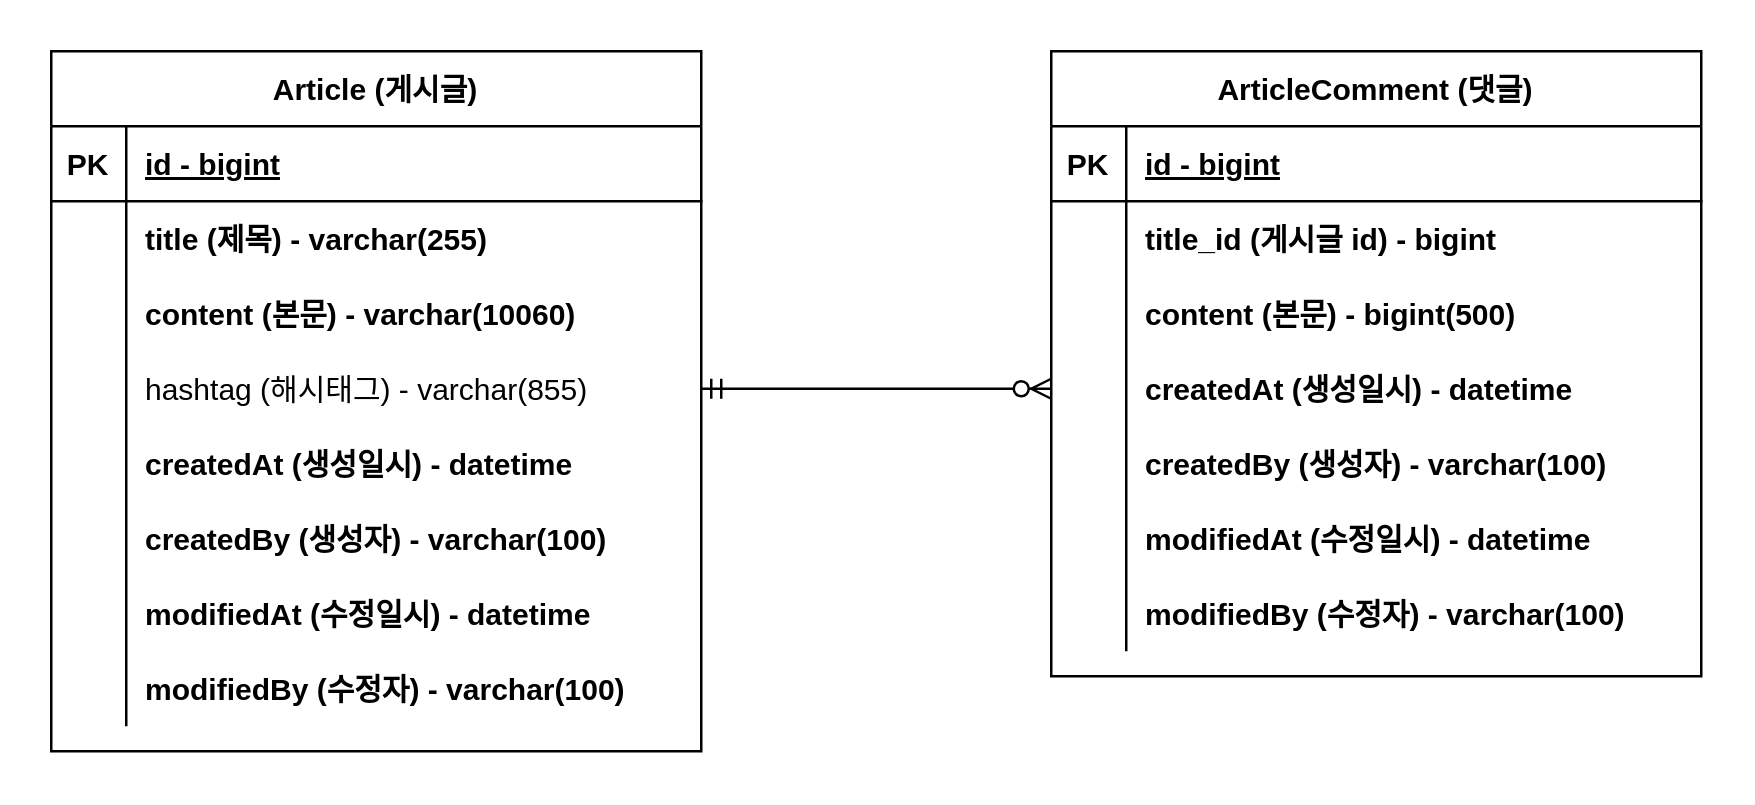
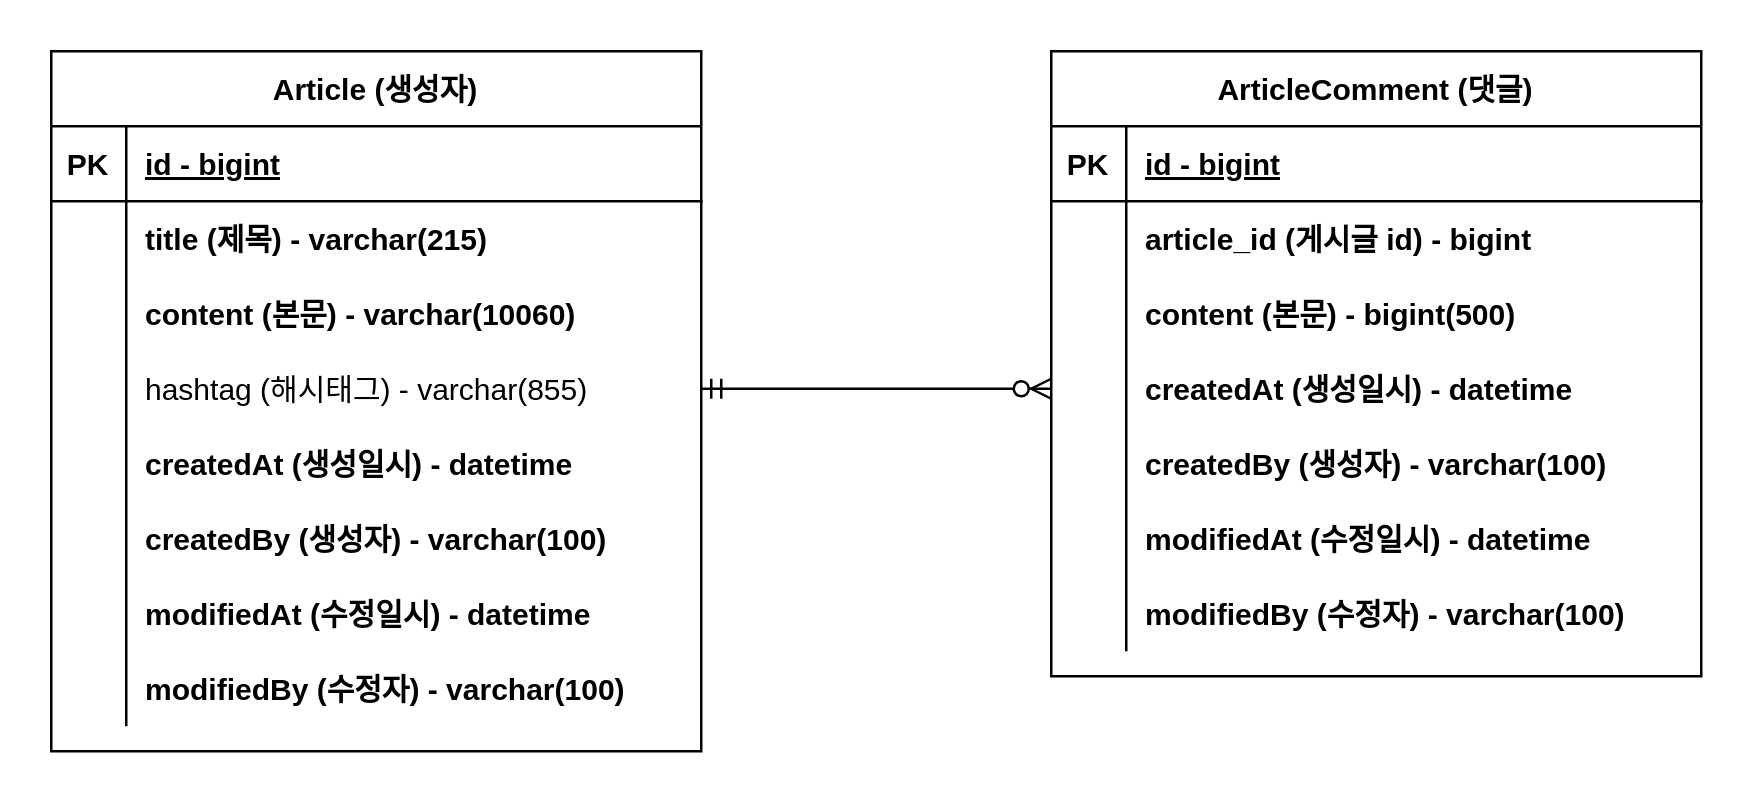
(375, 90) -> (375, 90)
(349, 240) -> (349, 240)
(1344, 240) -> (1361, 240)
